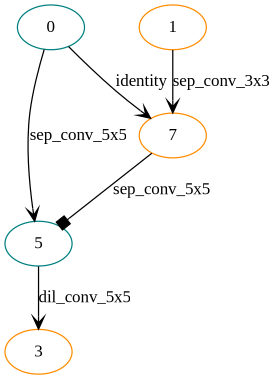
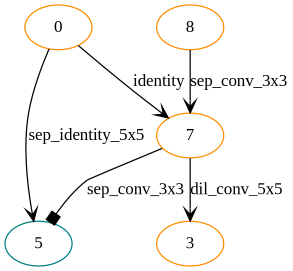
(51, 27) -> (58, 27)
(173, 27) -> (190, 27)
(79, 135) -> (87, 135)
(162, 190) -> (136, 190)
(39, 291) -> (190, 183)
